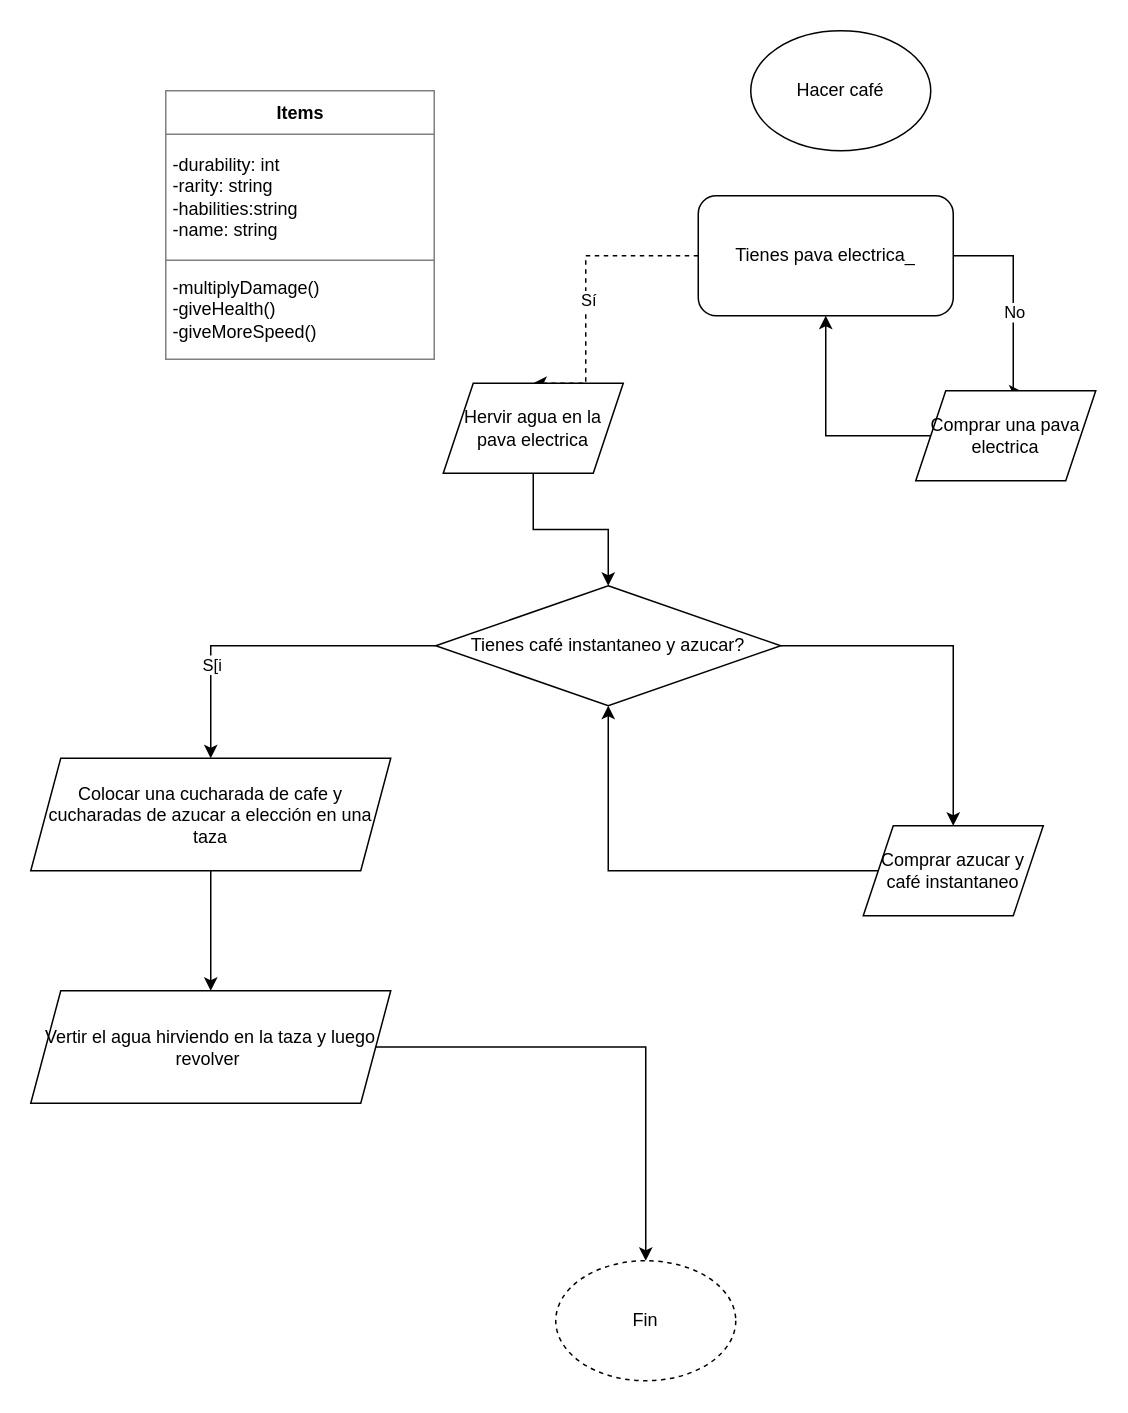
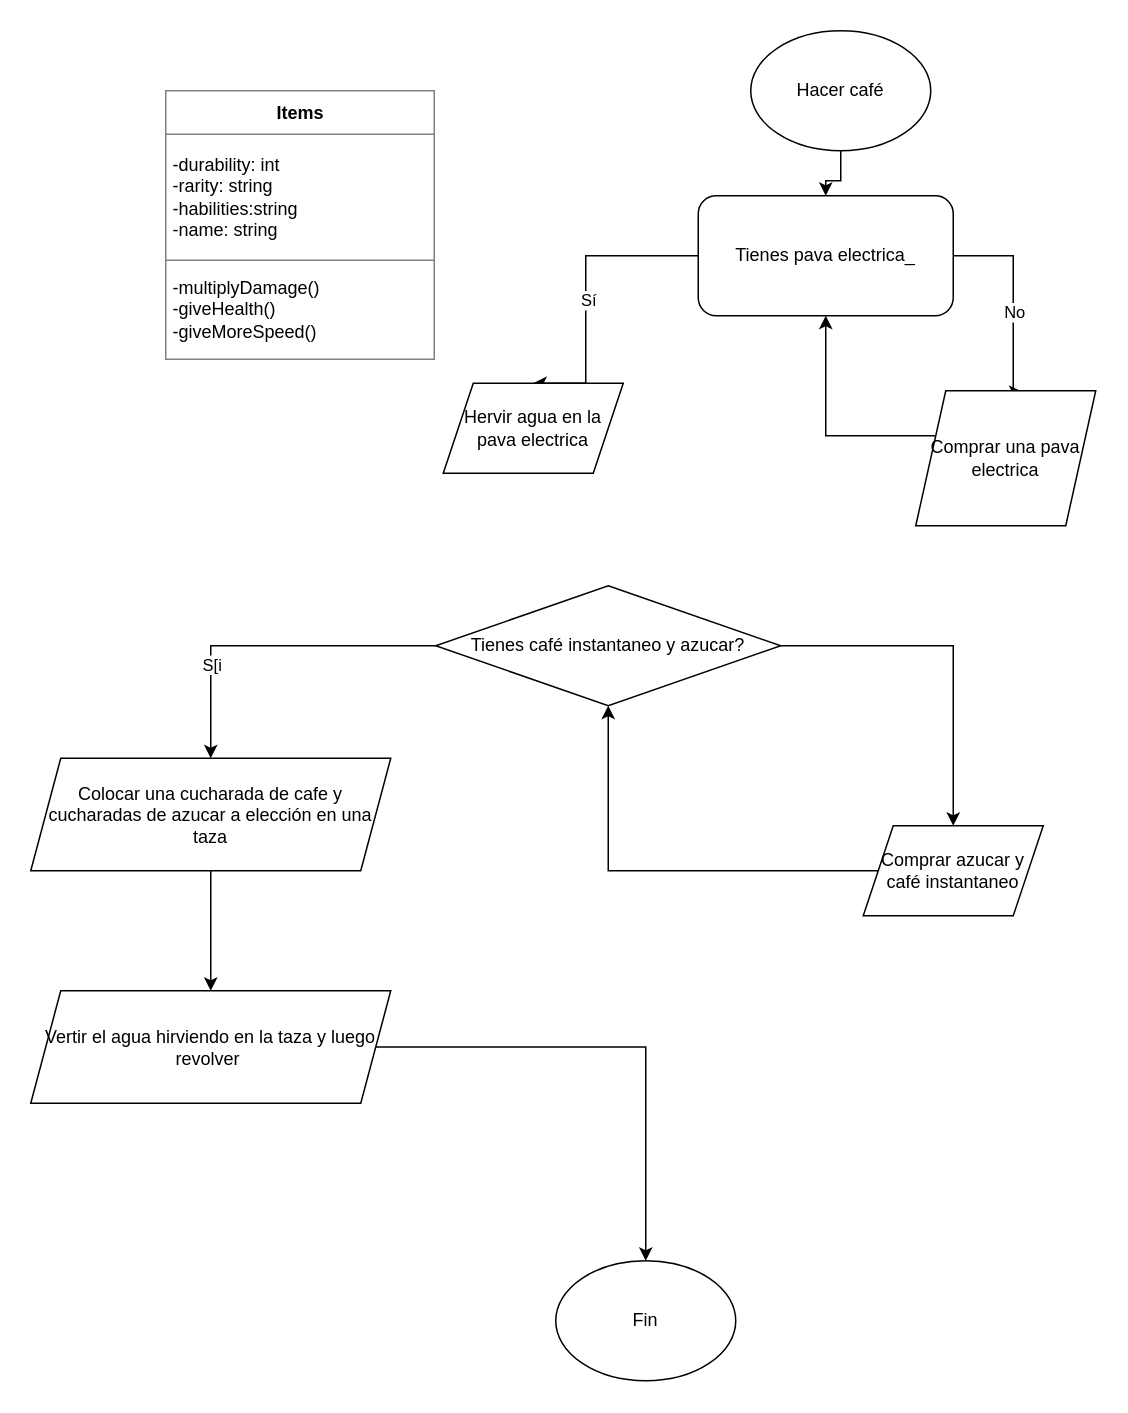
none -> (841, 176)
(625, 256) -> (625, 256)
(1006, 436) -> (1006, 458)
(565, 530) -> none
(646, 1321) -> (646, 1321)
